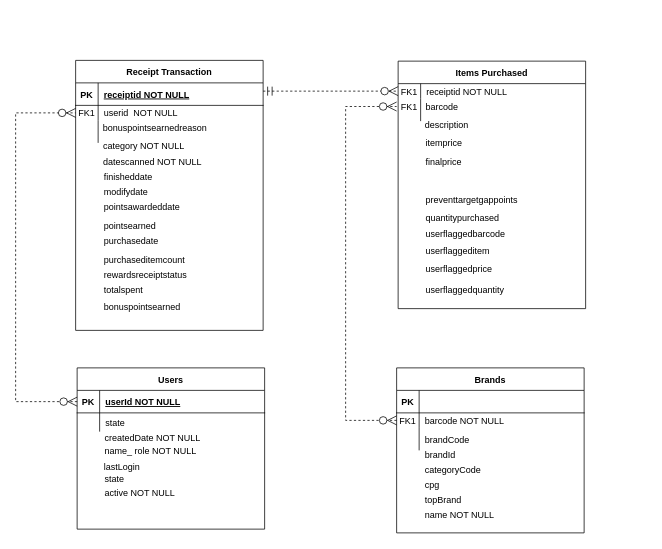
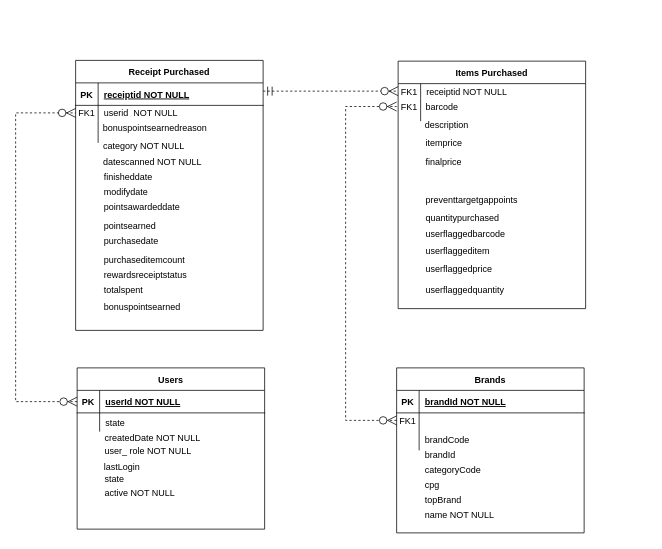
(169, 72) -> (169, 72)
none -> (501, 402)
(501, 420) -> none
(149, 451) -> (149, 451)
